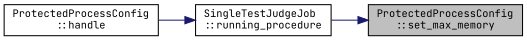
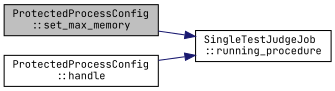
(345, 20) -> (172, 33)
